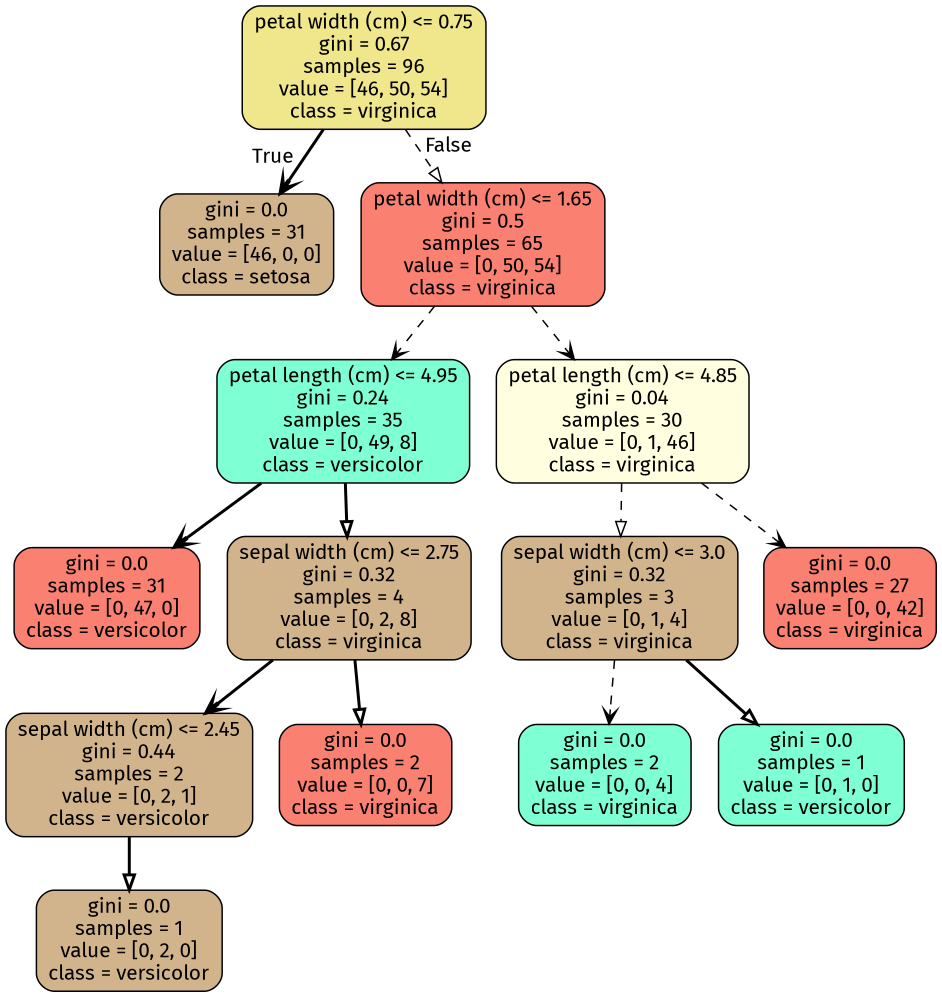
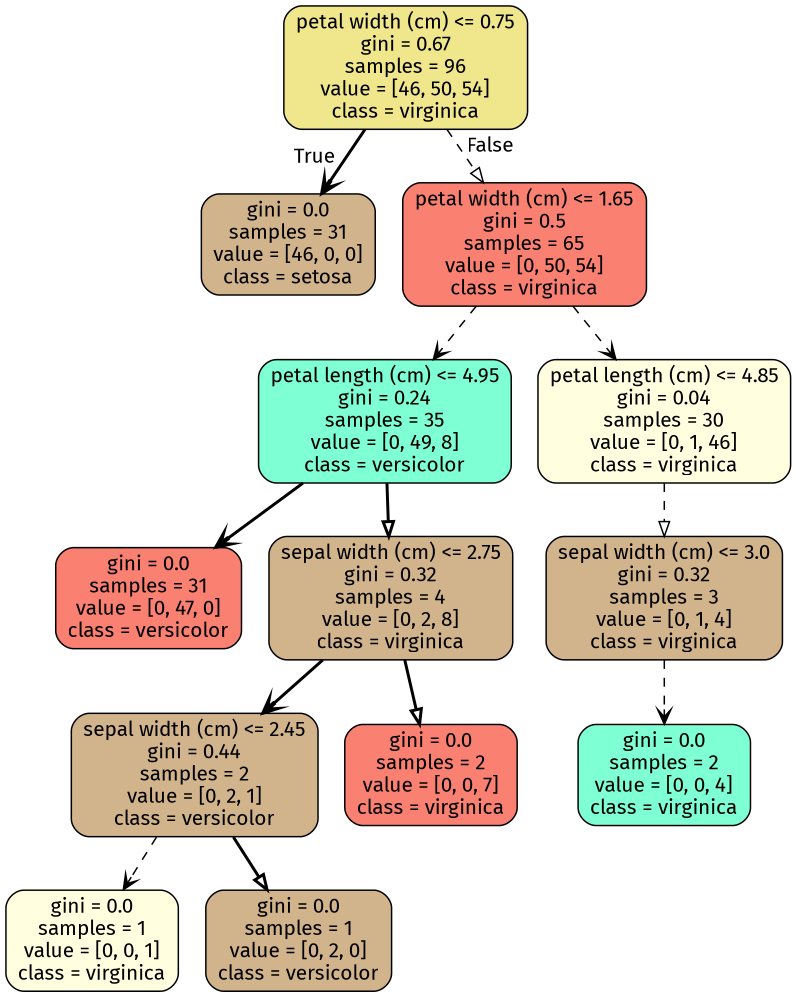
(850, 598) -> none
(811, 775) -> none
none -> (92, 941)
